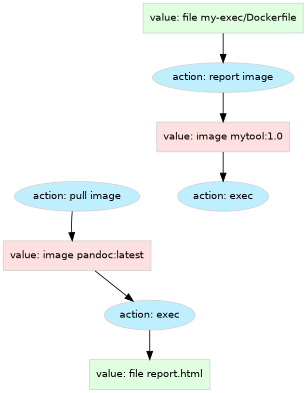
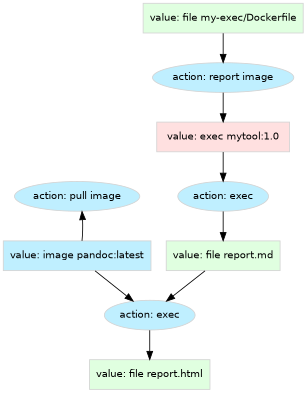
(223, 137) -> (223, 137)
(72, 222) -> (83, 230)
(77, 256) -> (77, 256)
none -> (223, 256)
